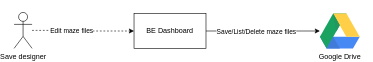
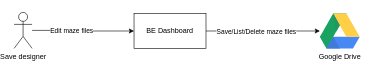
(111, 31) -> (111, 31)
